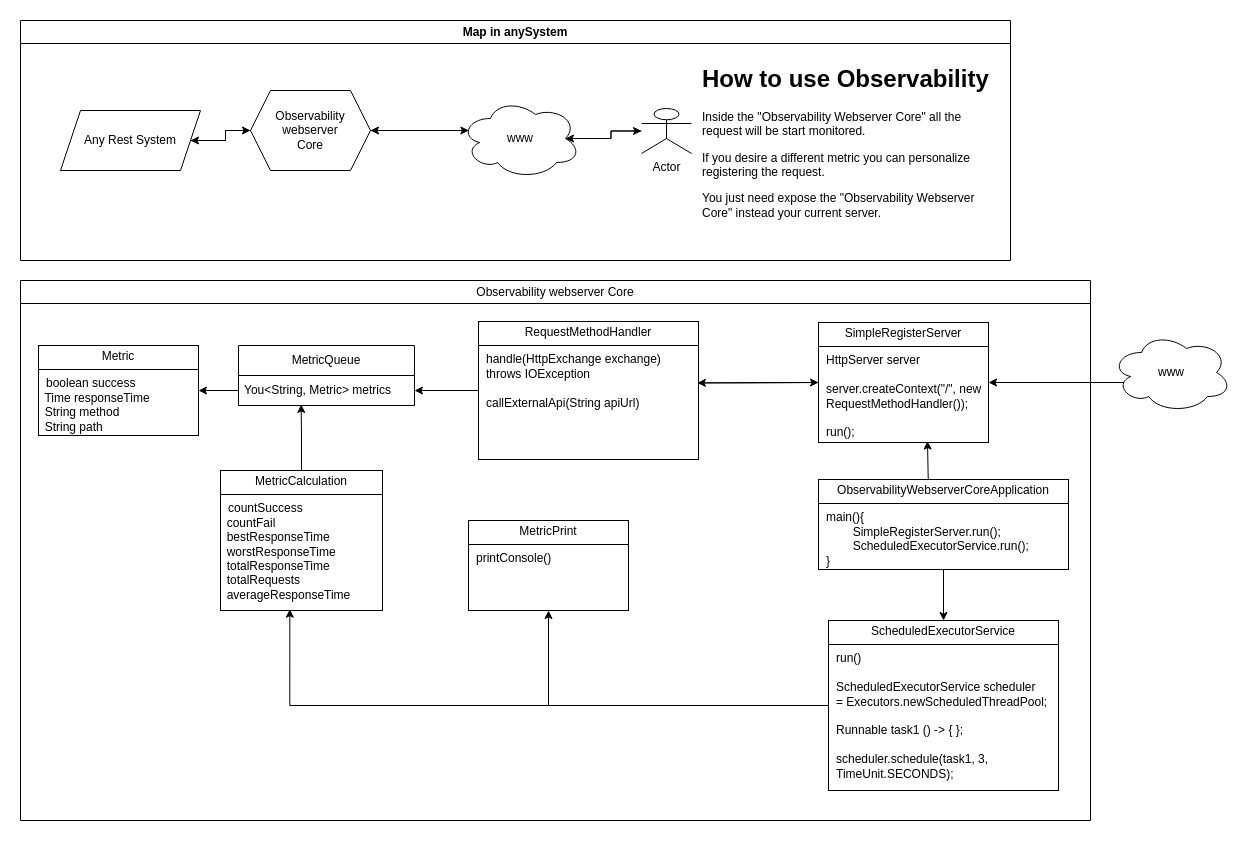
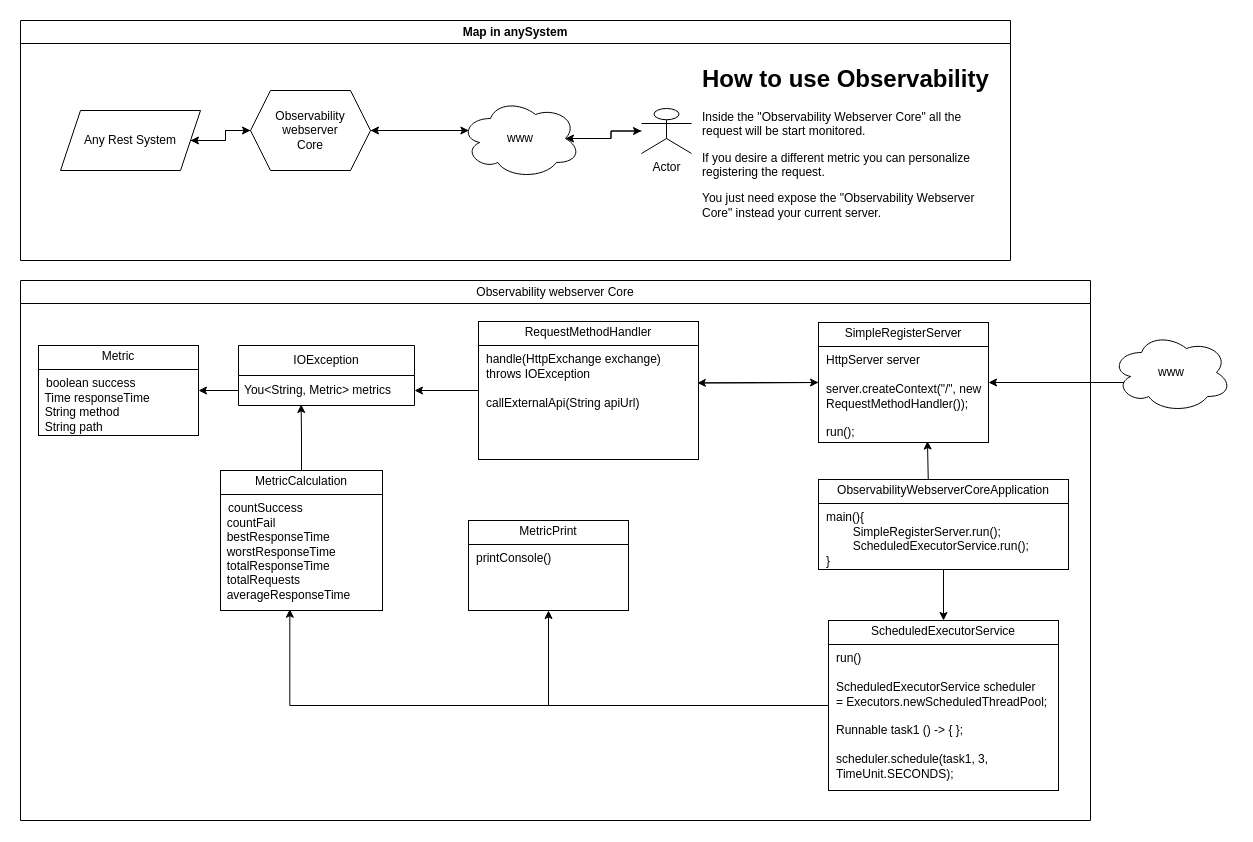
(327, 361) -> (327, 361)
